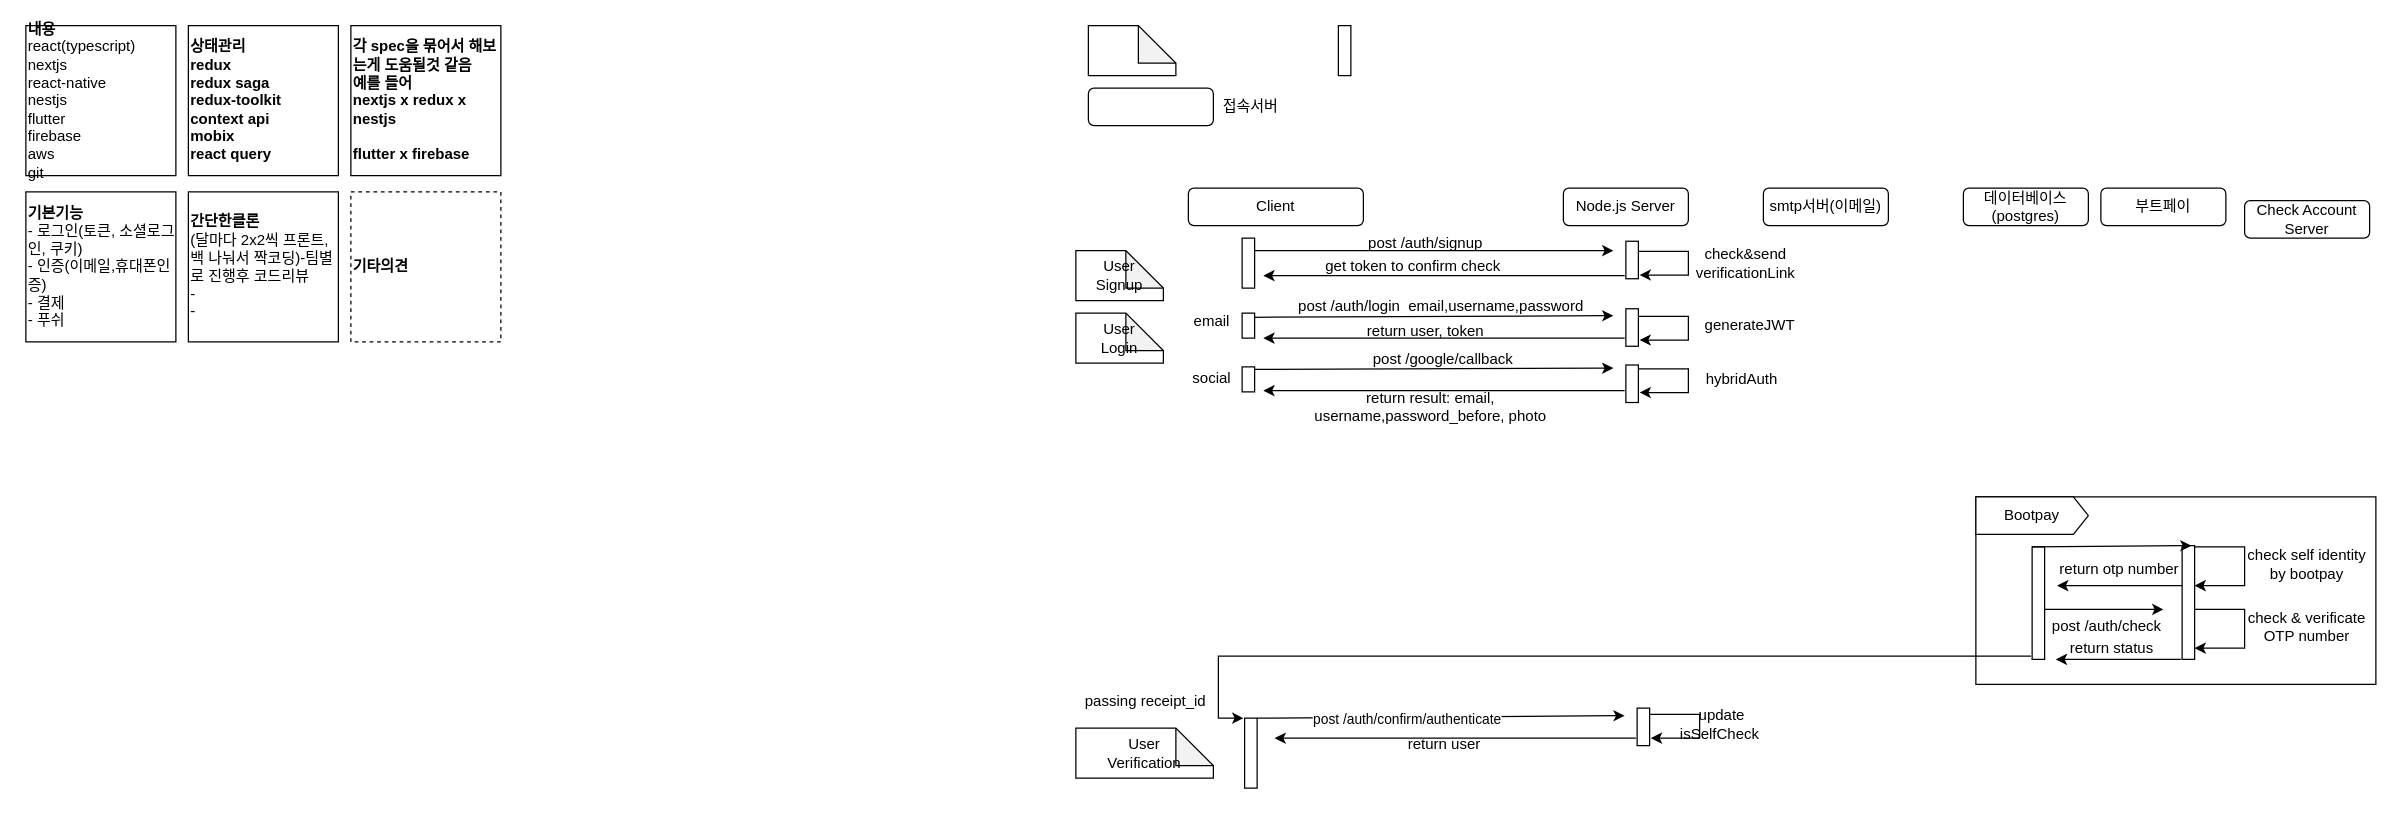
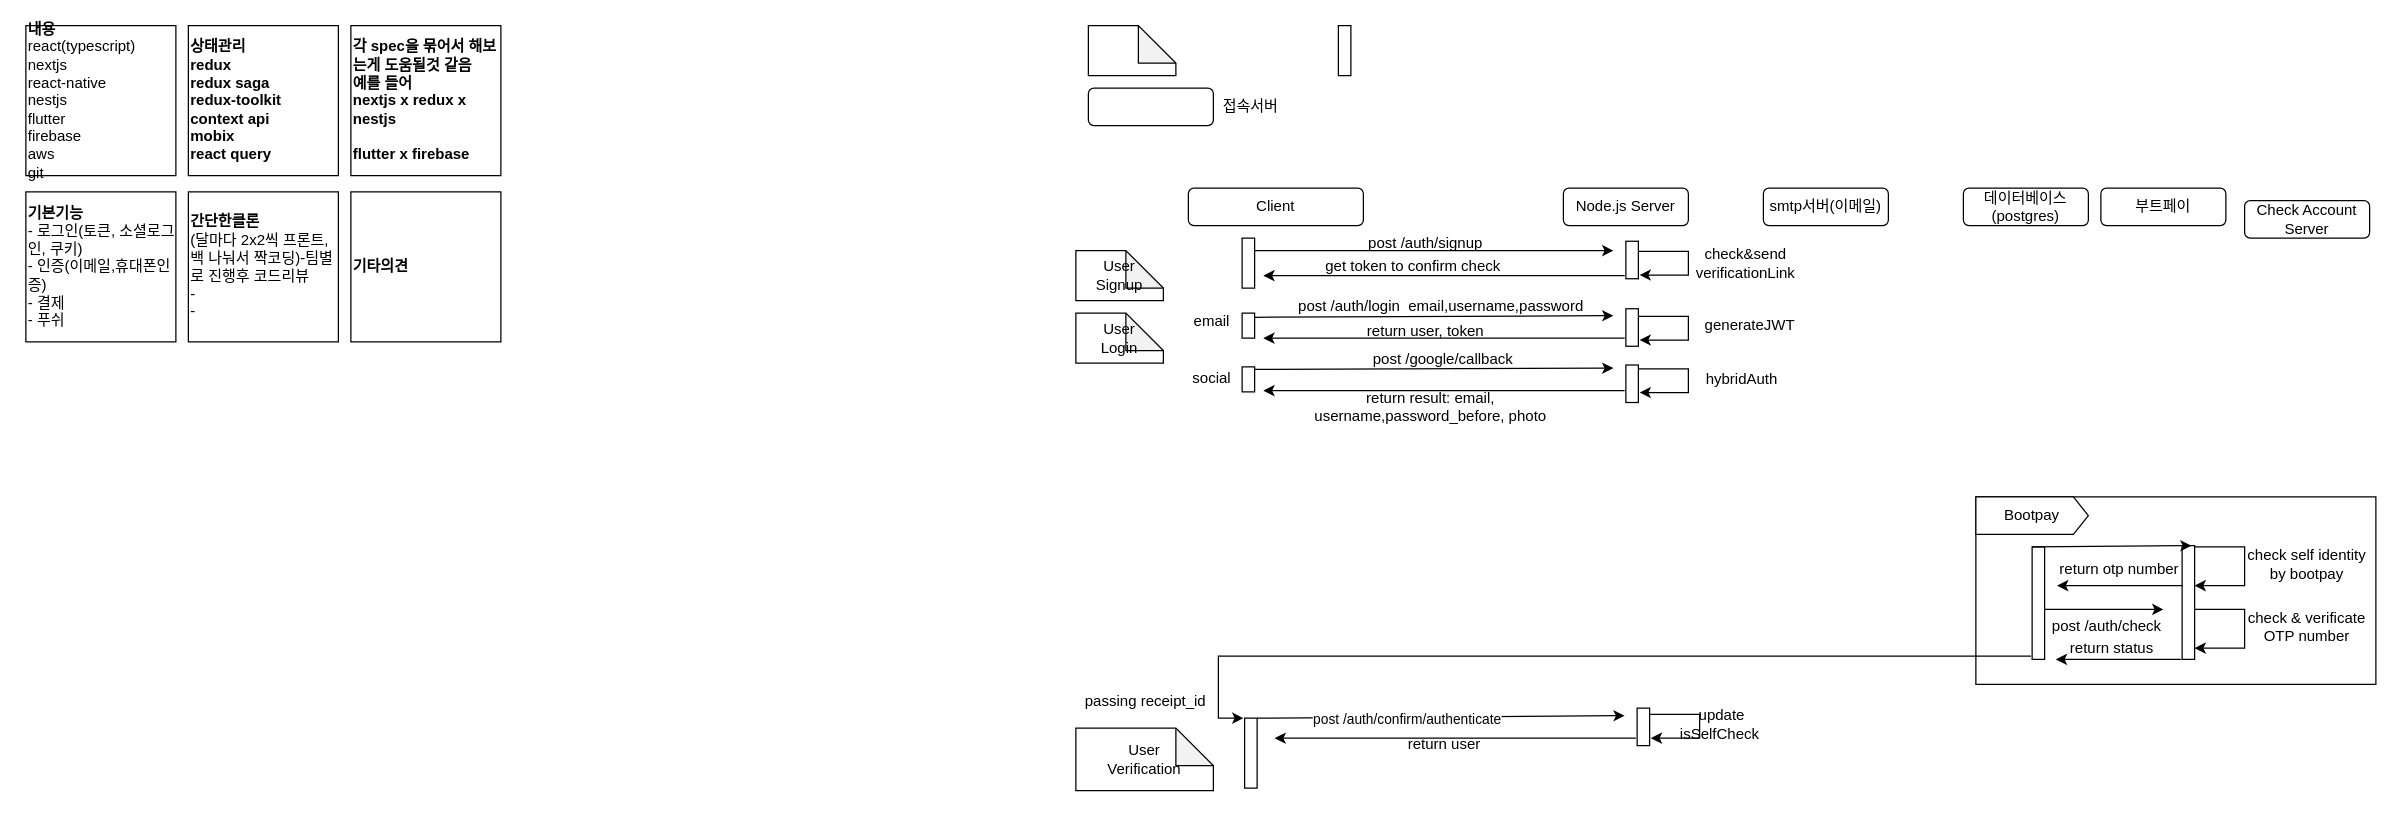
(426, 267) -> (426, 267)
(1144, 753) -> (1144, 759)
